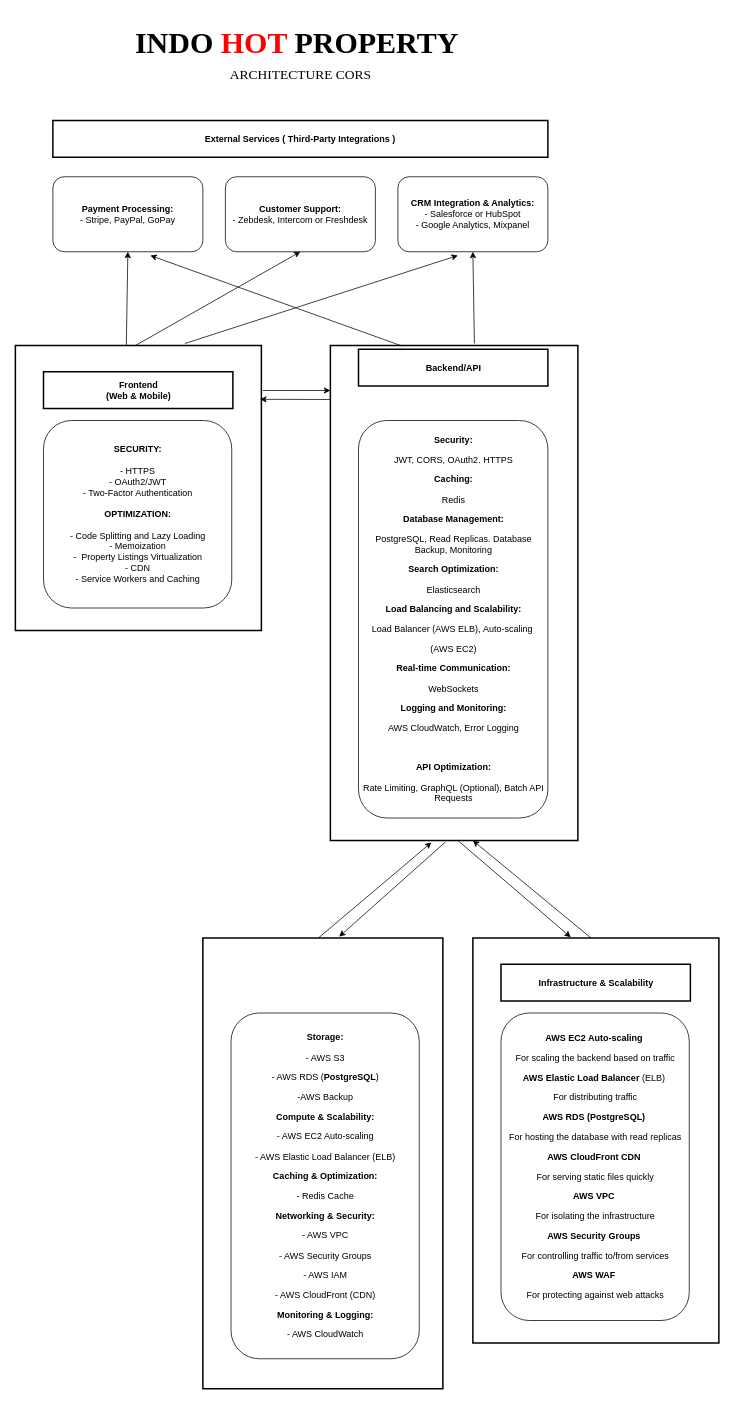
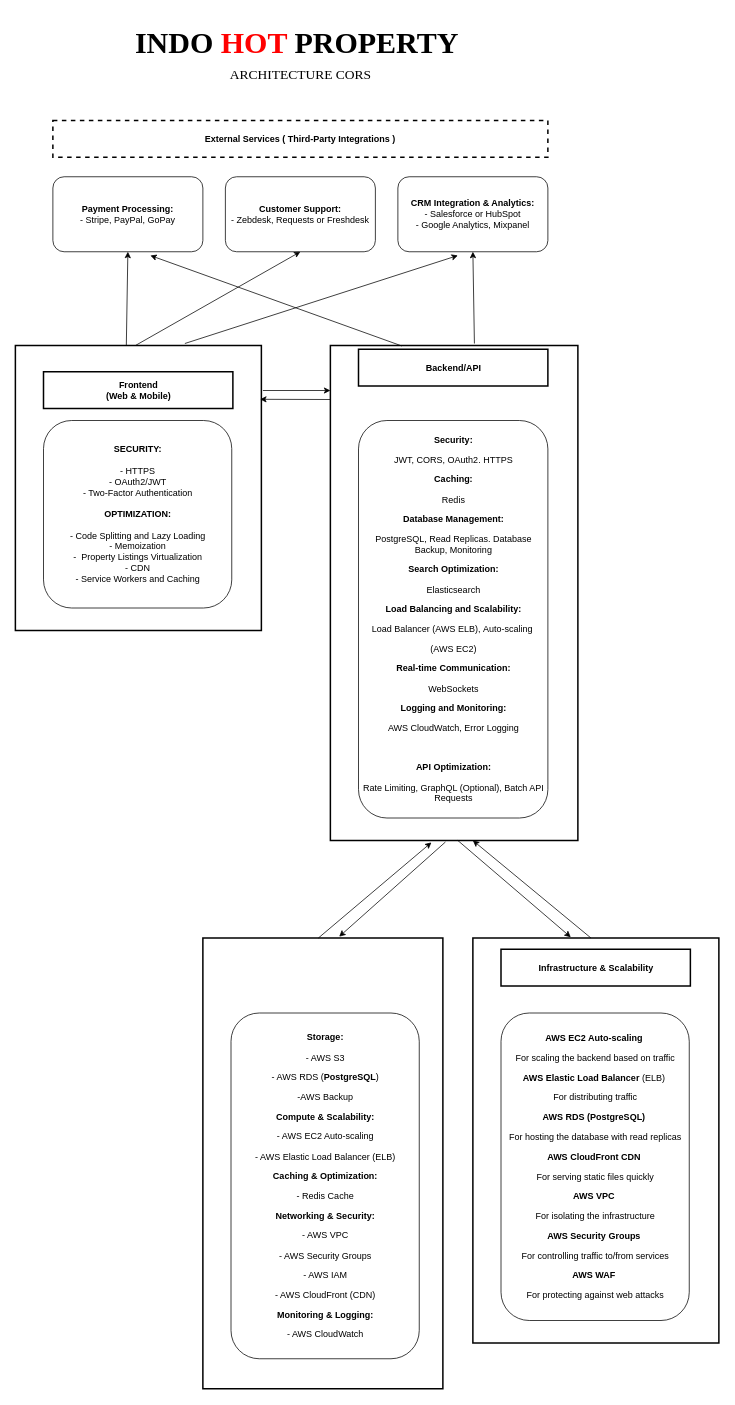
(300, 139) -> (300, 139)
(300, 214) -> (300, 214)
(596, 983) -> (596, 968)
